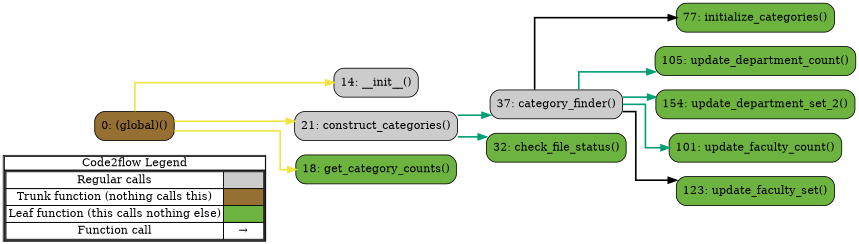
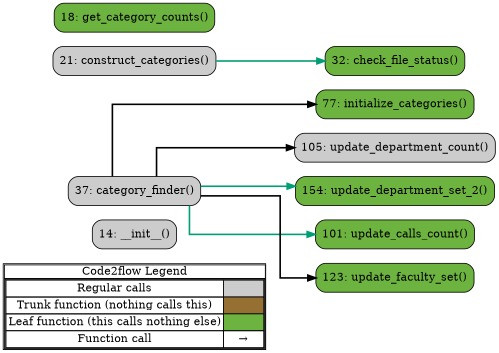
(755, 61) -> (395, 148)
(604, 72) -> (207, 148)
(470, 115) -> none
(134, 126) -> none
(755, 148) -> (395, 234)
